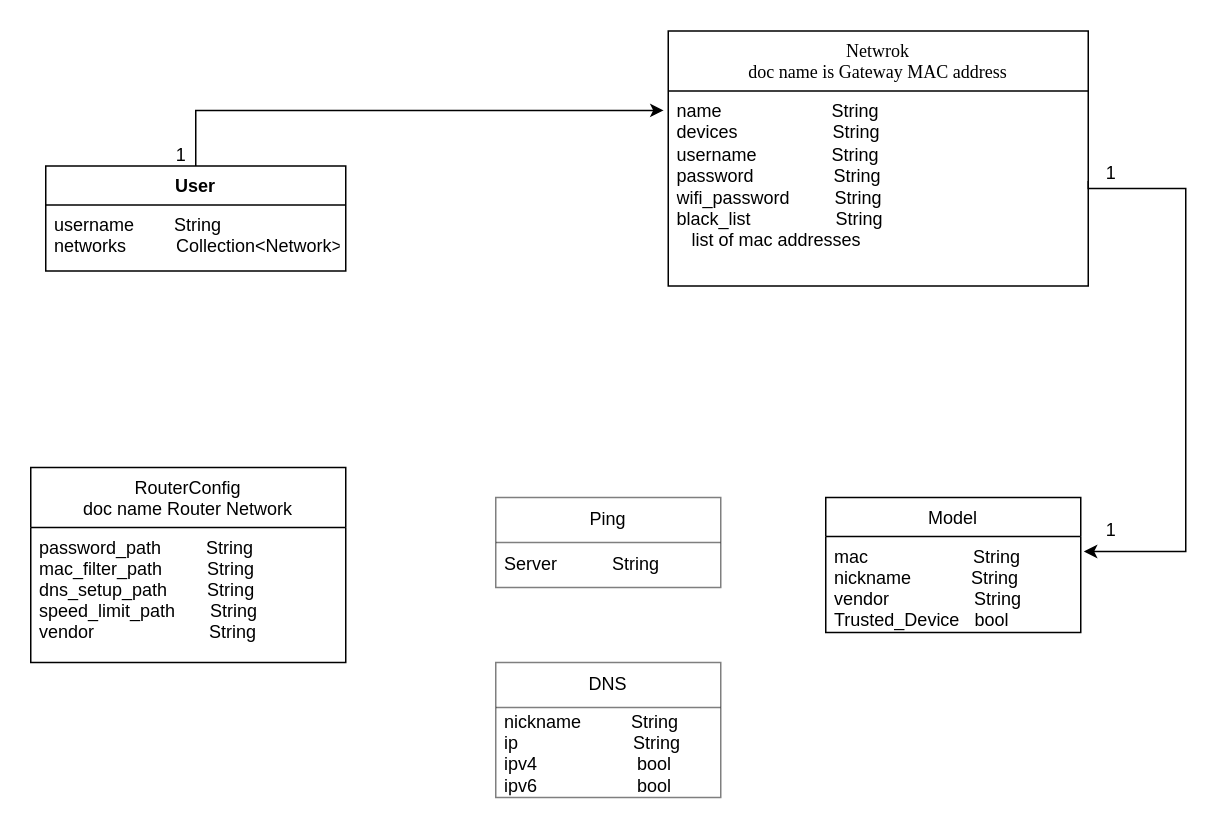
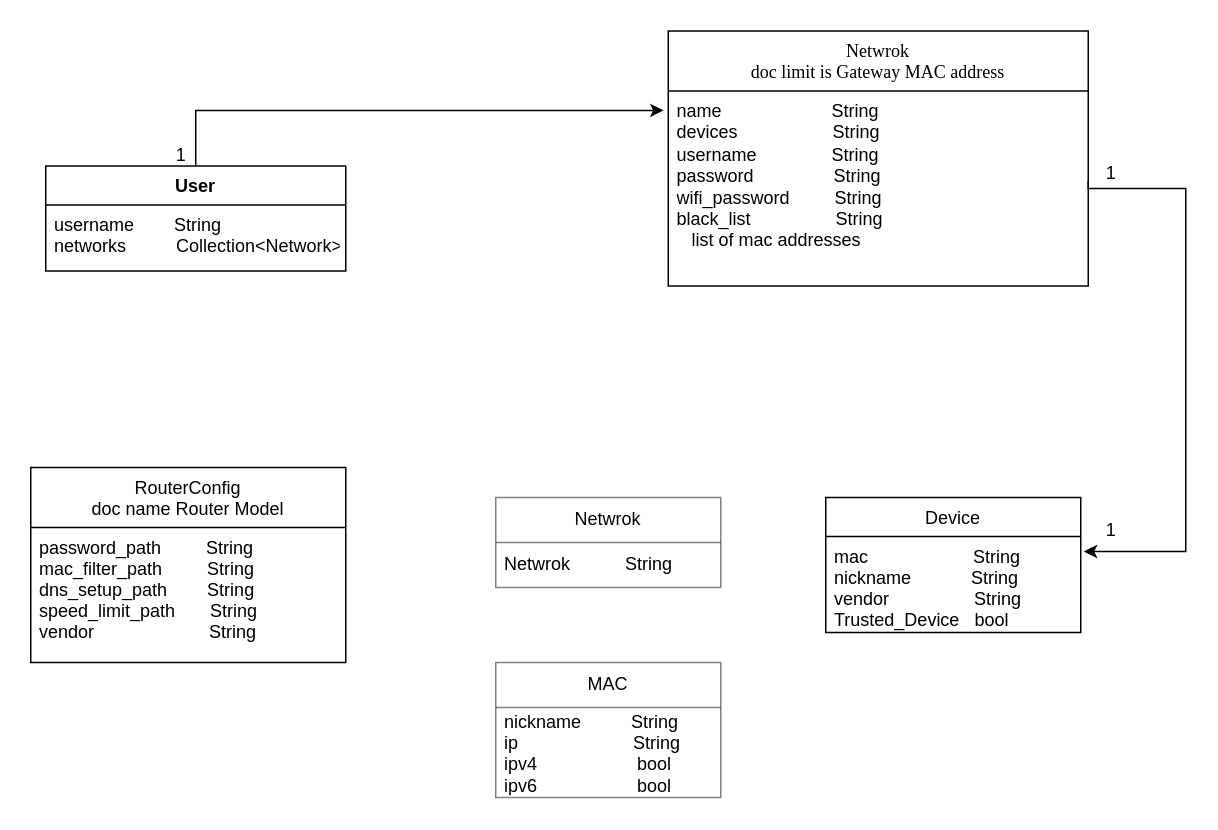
(878, 51) -> (878, 51)
(188, 488) -> (188, 488)
(953, 518) -> (953, 518)
(608, 520) -> (608, 520)
(607, 565) -> (610, 565)
(608, 685) -> (608, 685)
